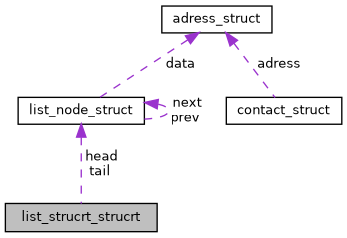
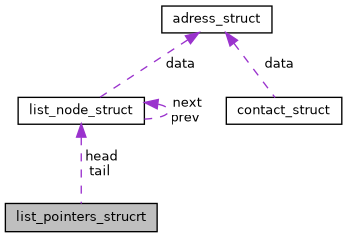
(277, 64) -> (277, 64)
(81, 218) -> (81, 218)
